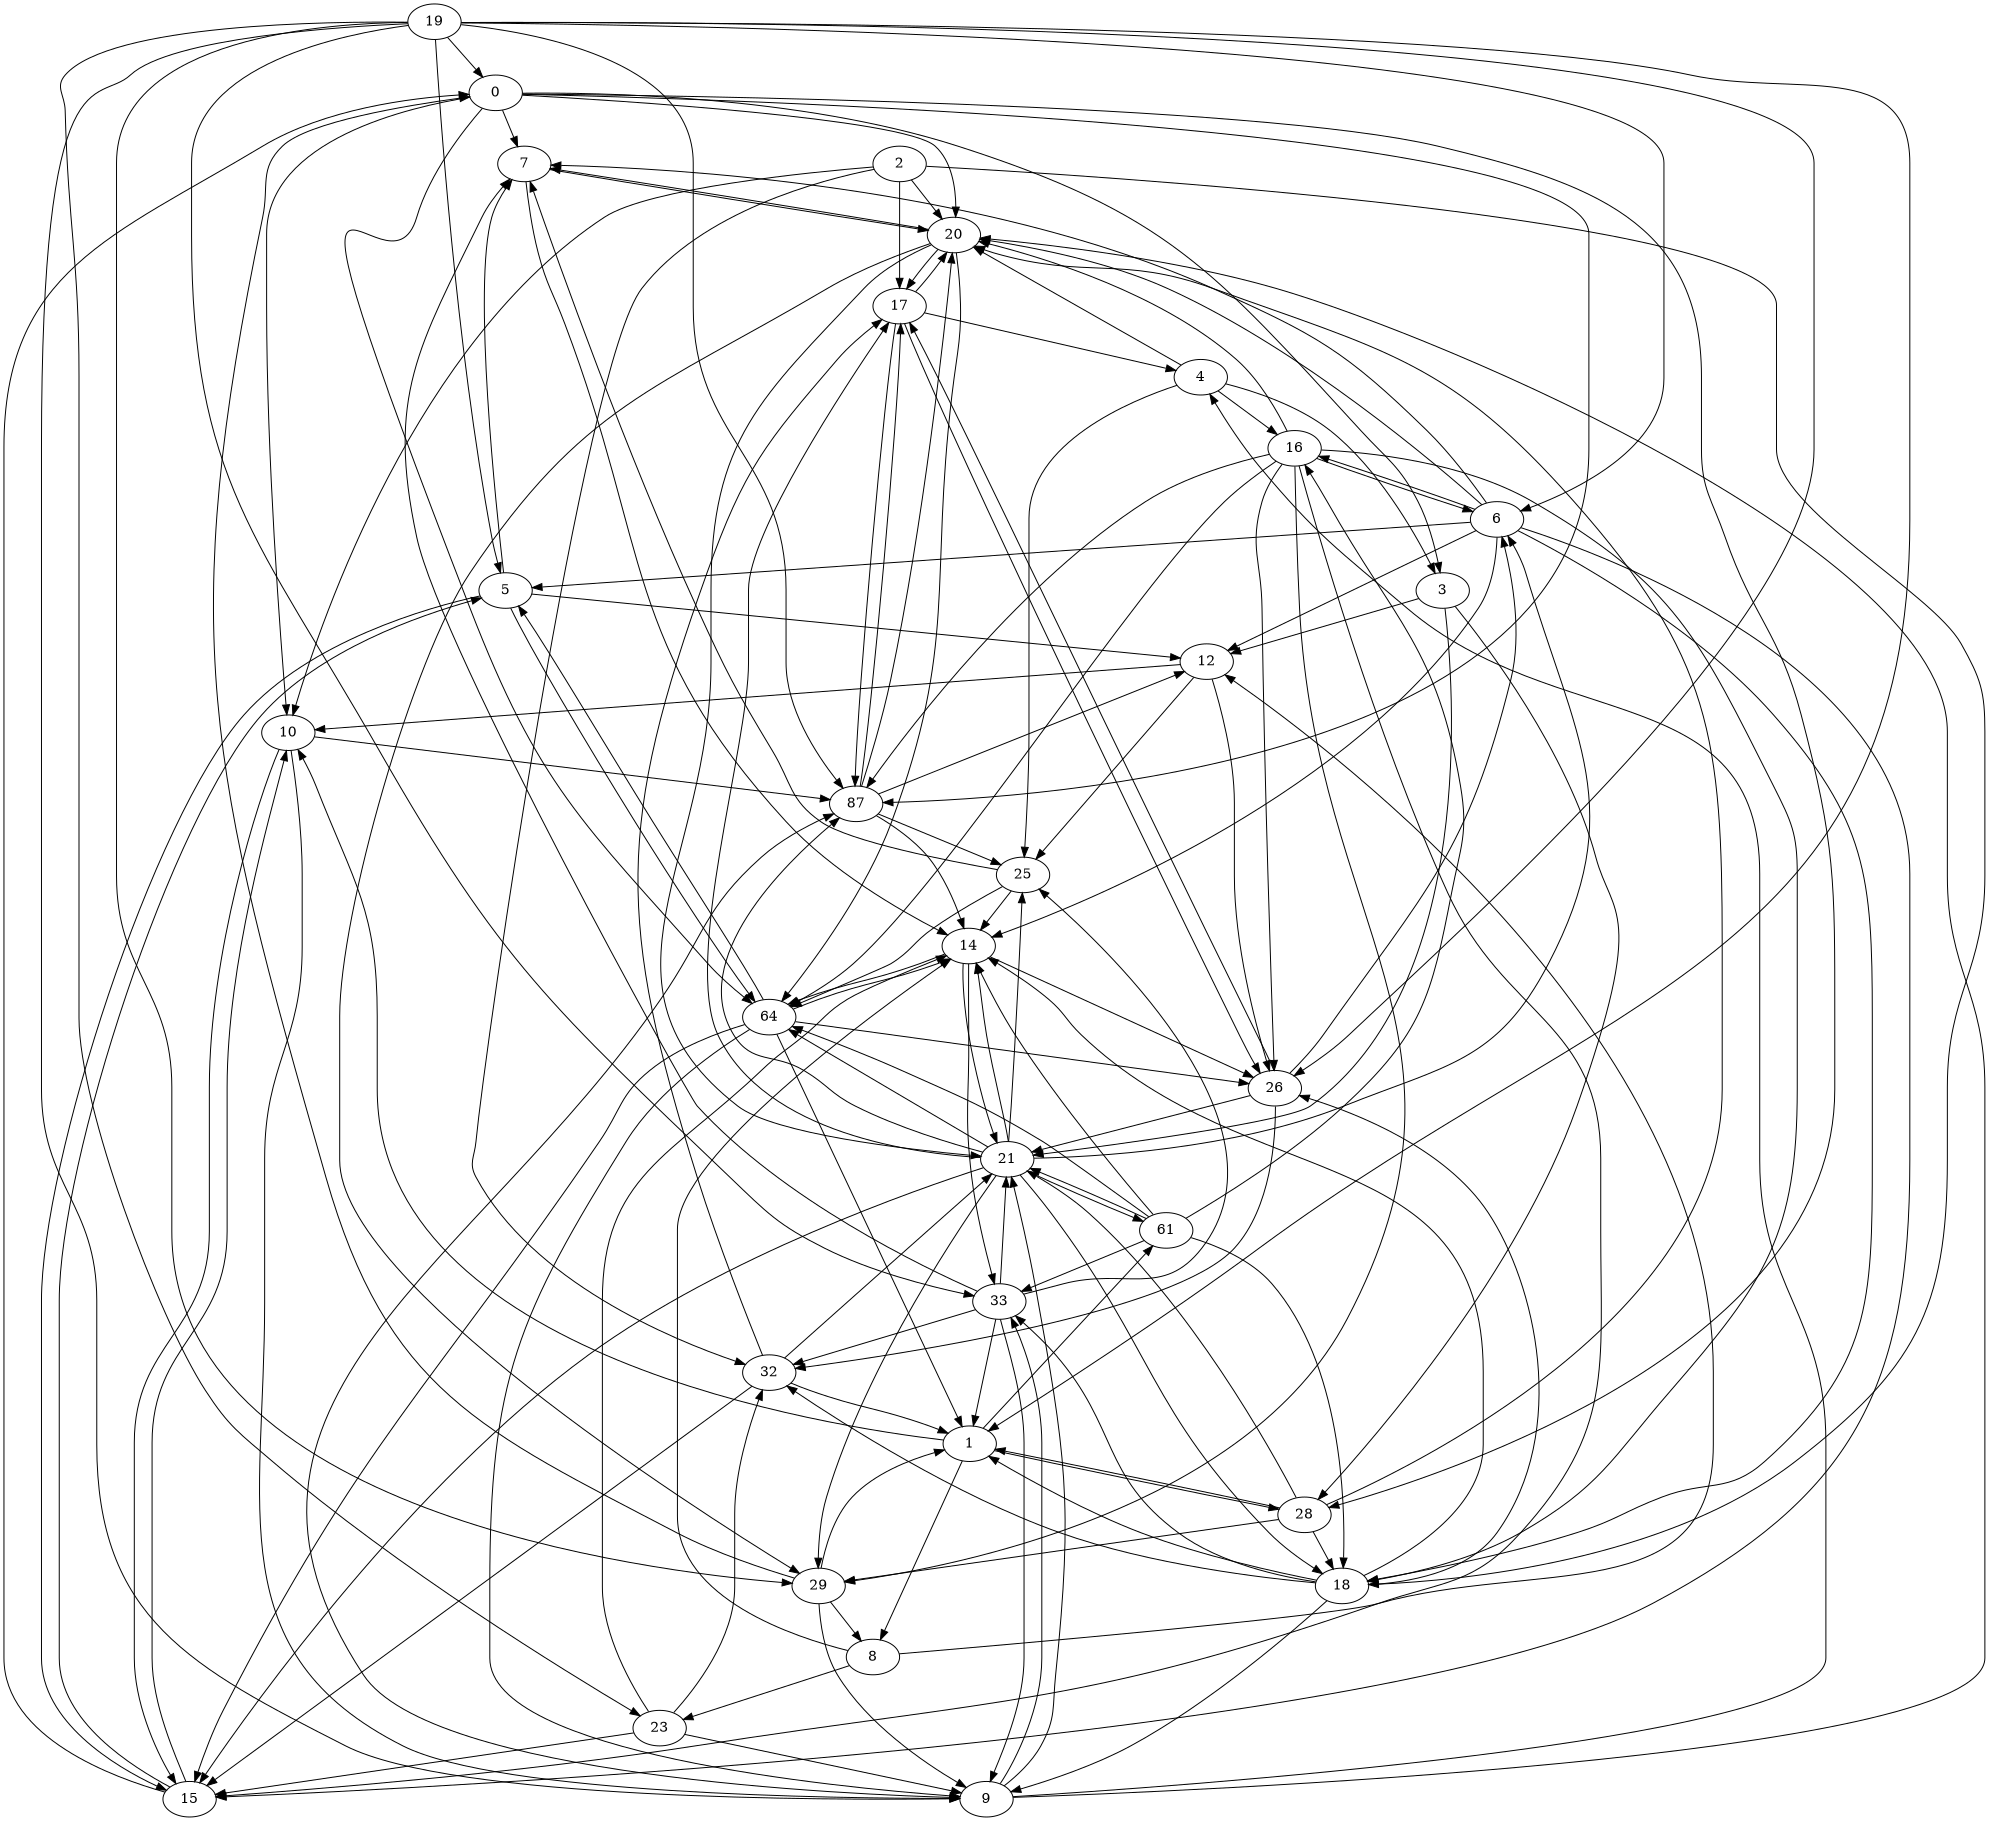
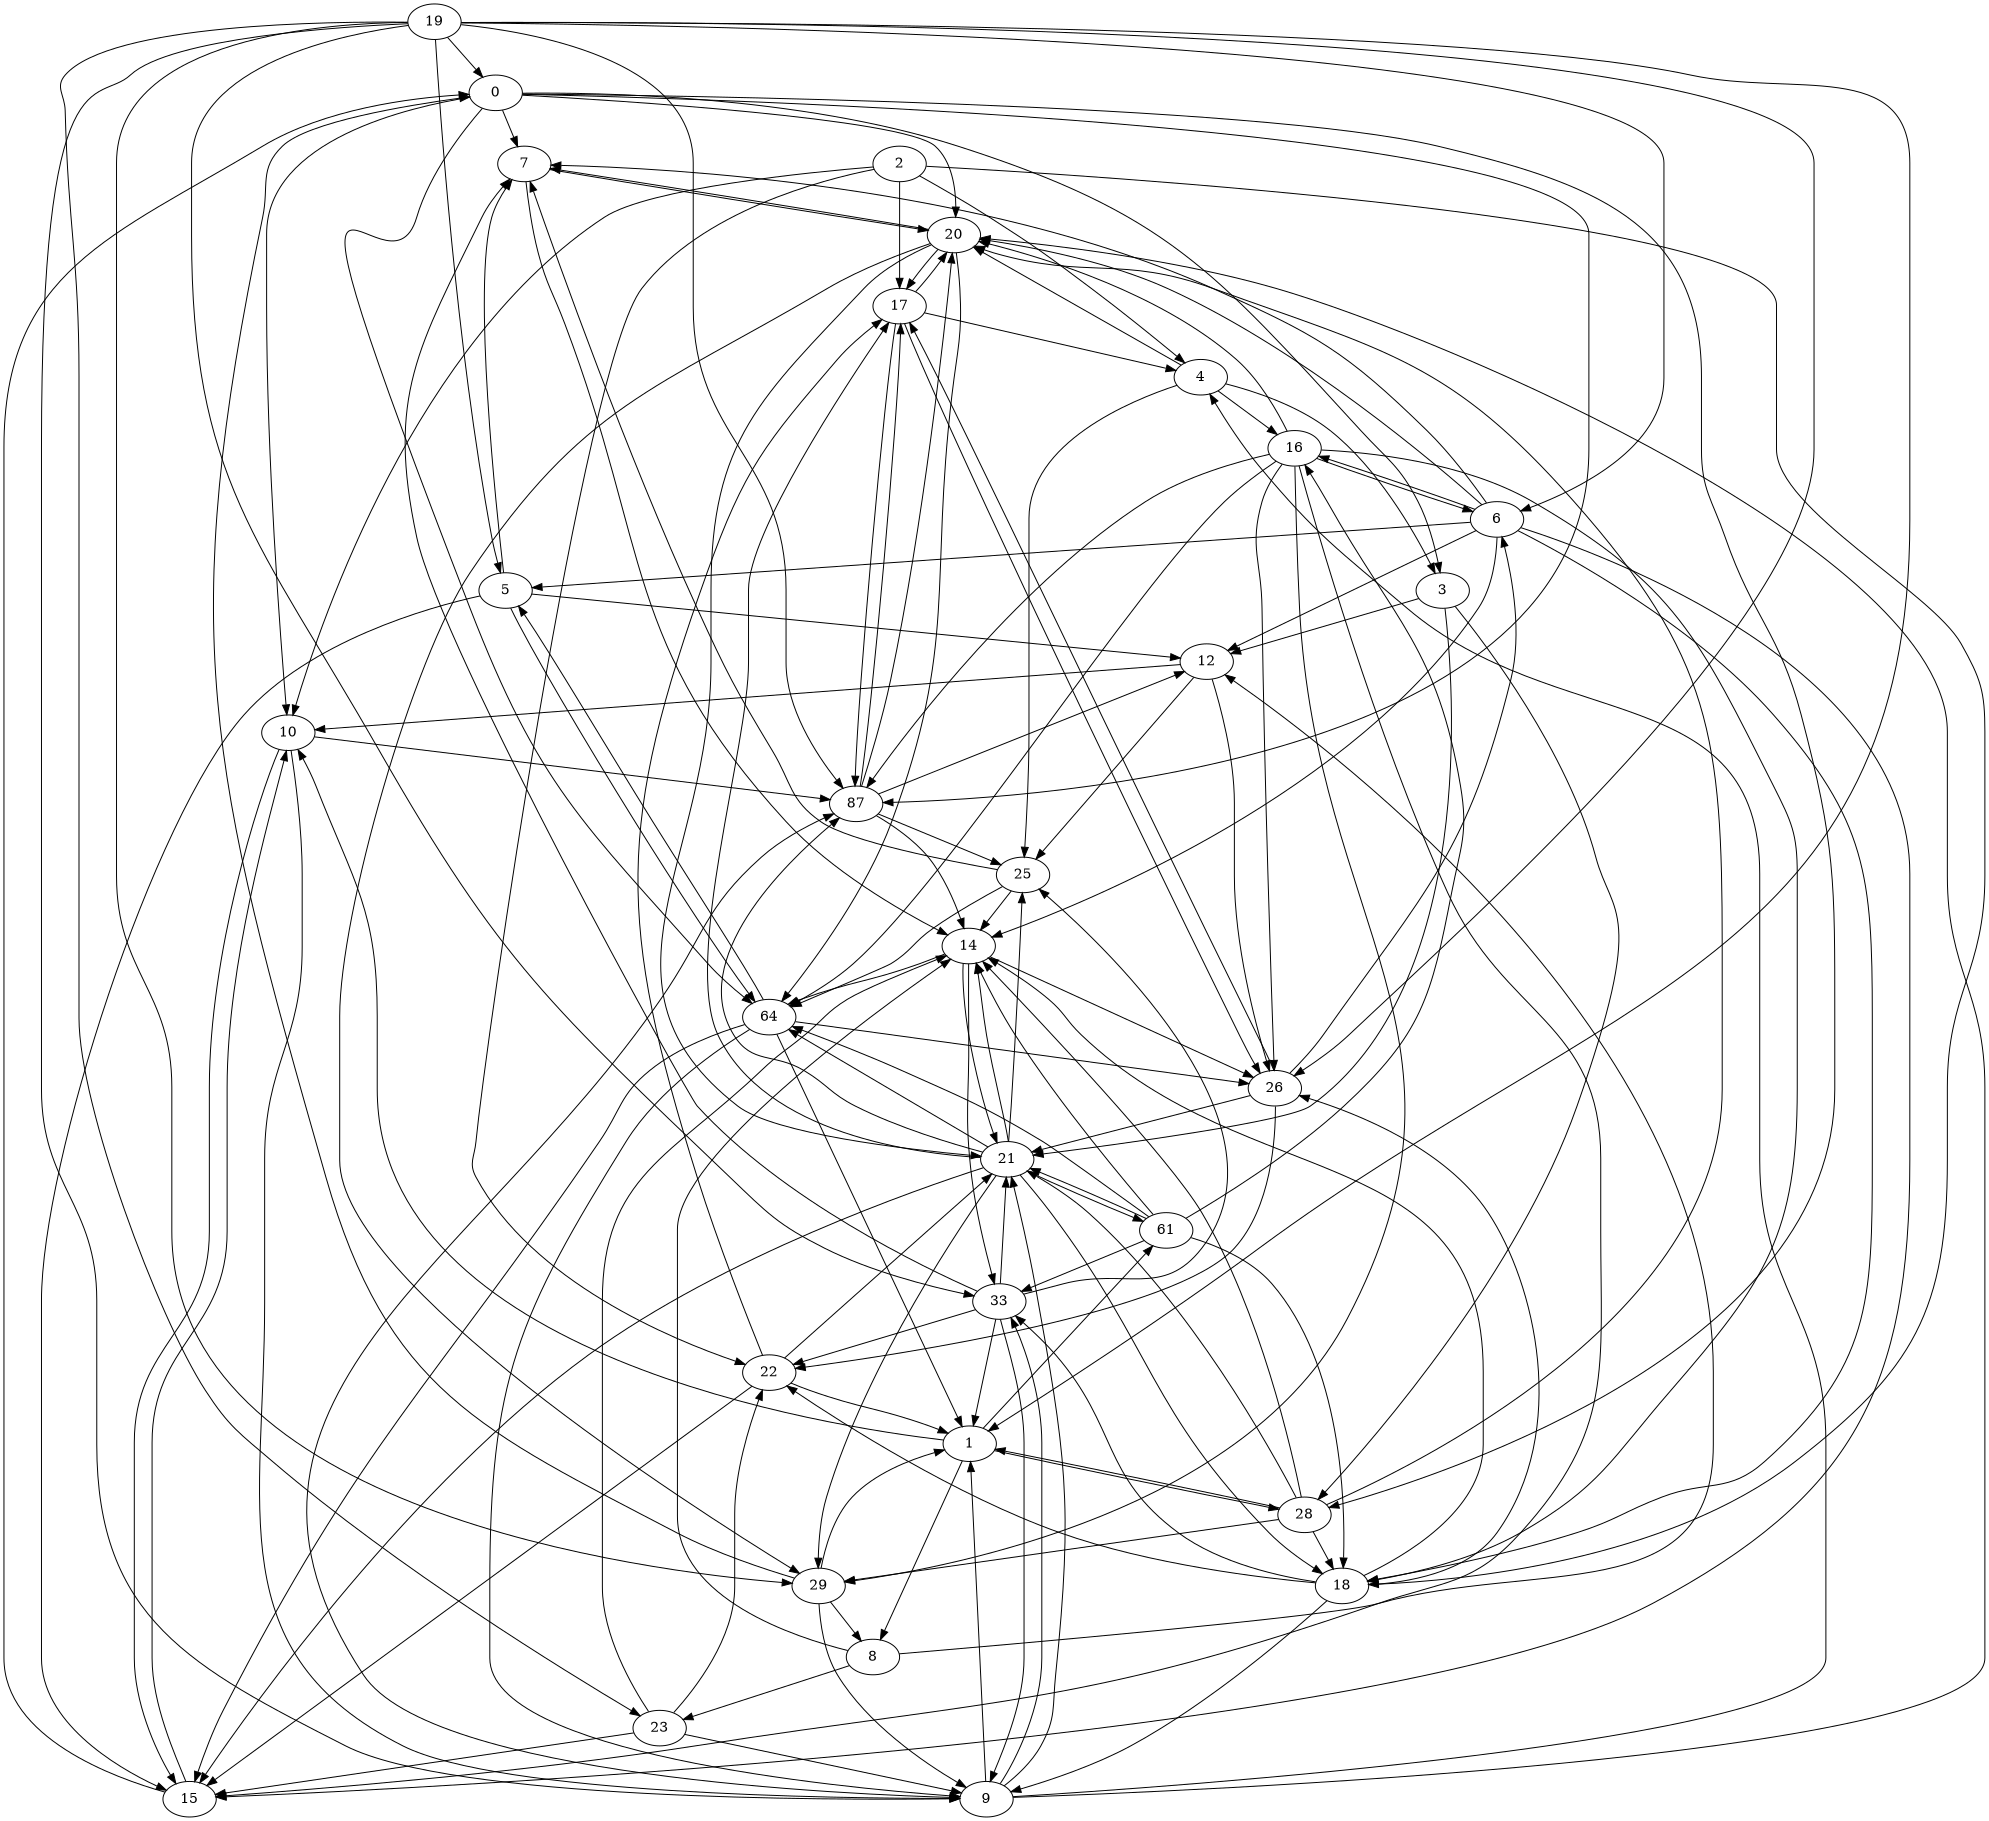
(924, 196) -> (1078, 278)
(866, 985) -> (1196, 1204)
(1511, 1020) -> none
(85, 1136) -> none
(769, 1373) -> (769, 1373)
(1167, 1542) -> (978, 1627)
